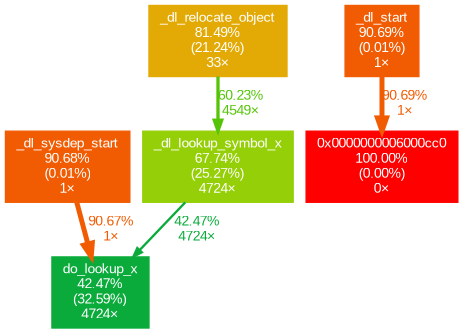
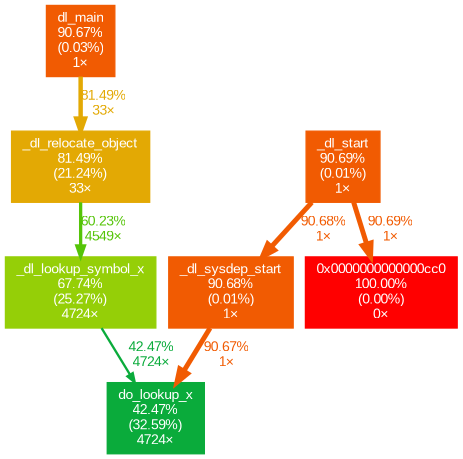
none -> (81, 41)
(382, 167) -> (381, 292)
none -> (292, 225)
